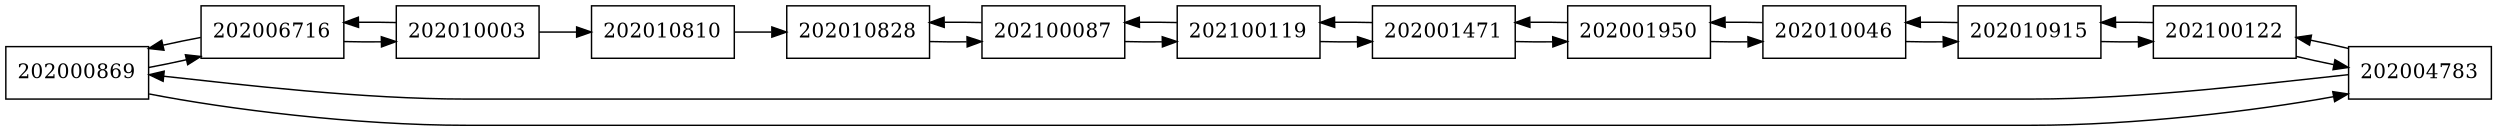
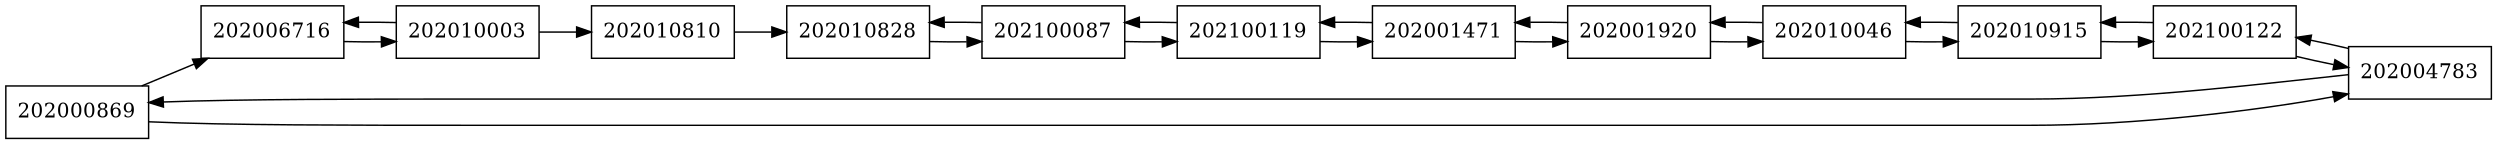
(1639, 32) -> (1639, 32)
(182, 41) -> none
